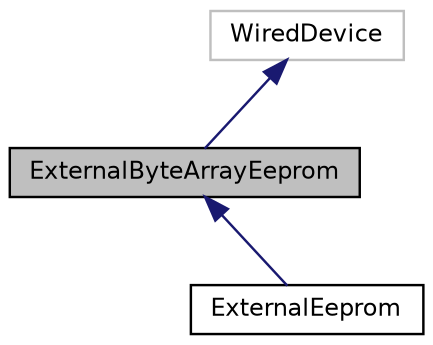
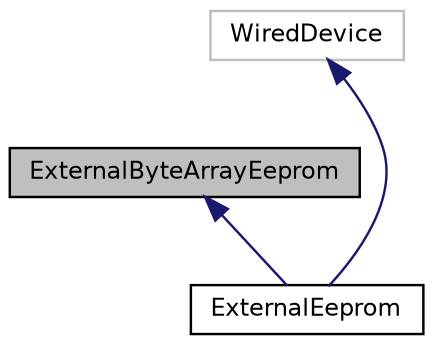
(237, 113) -> (385, 185)
